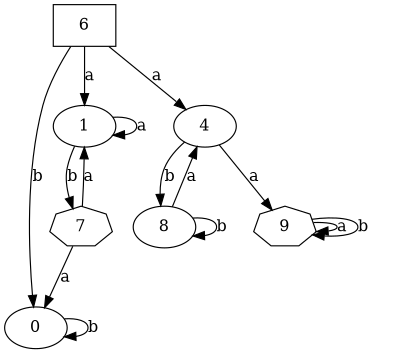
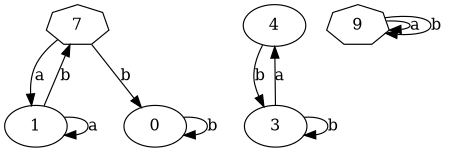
(85, 25) -> none
(242, 173) -> none
(164, 227) -> (276, 126)
(68, 277) -> (129, 76)
